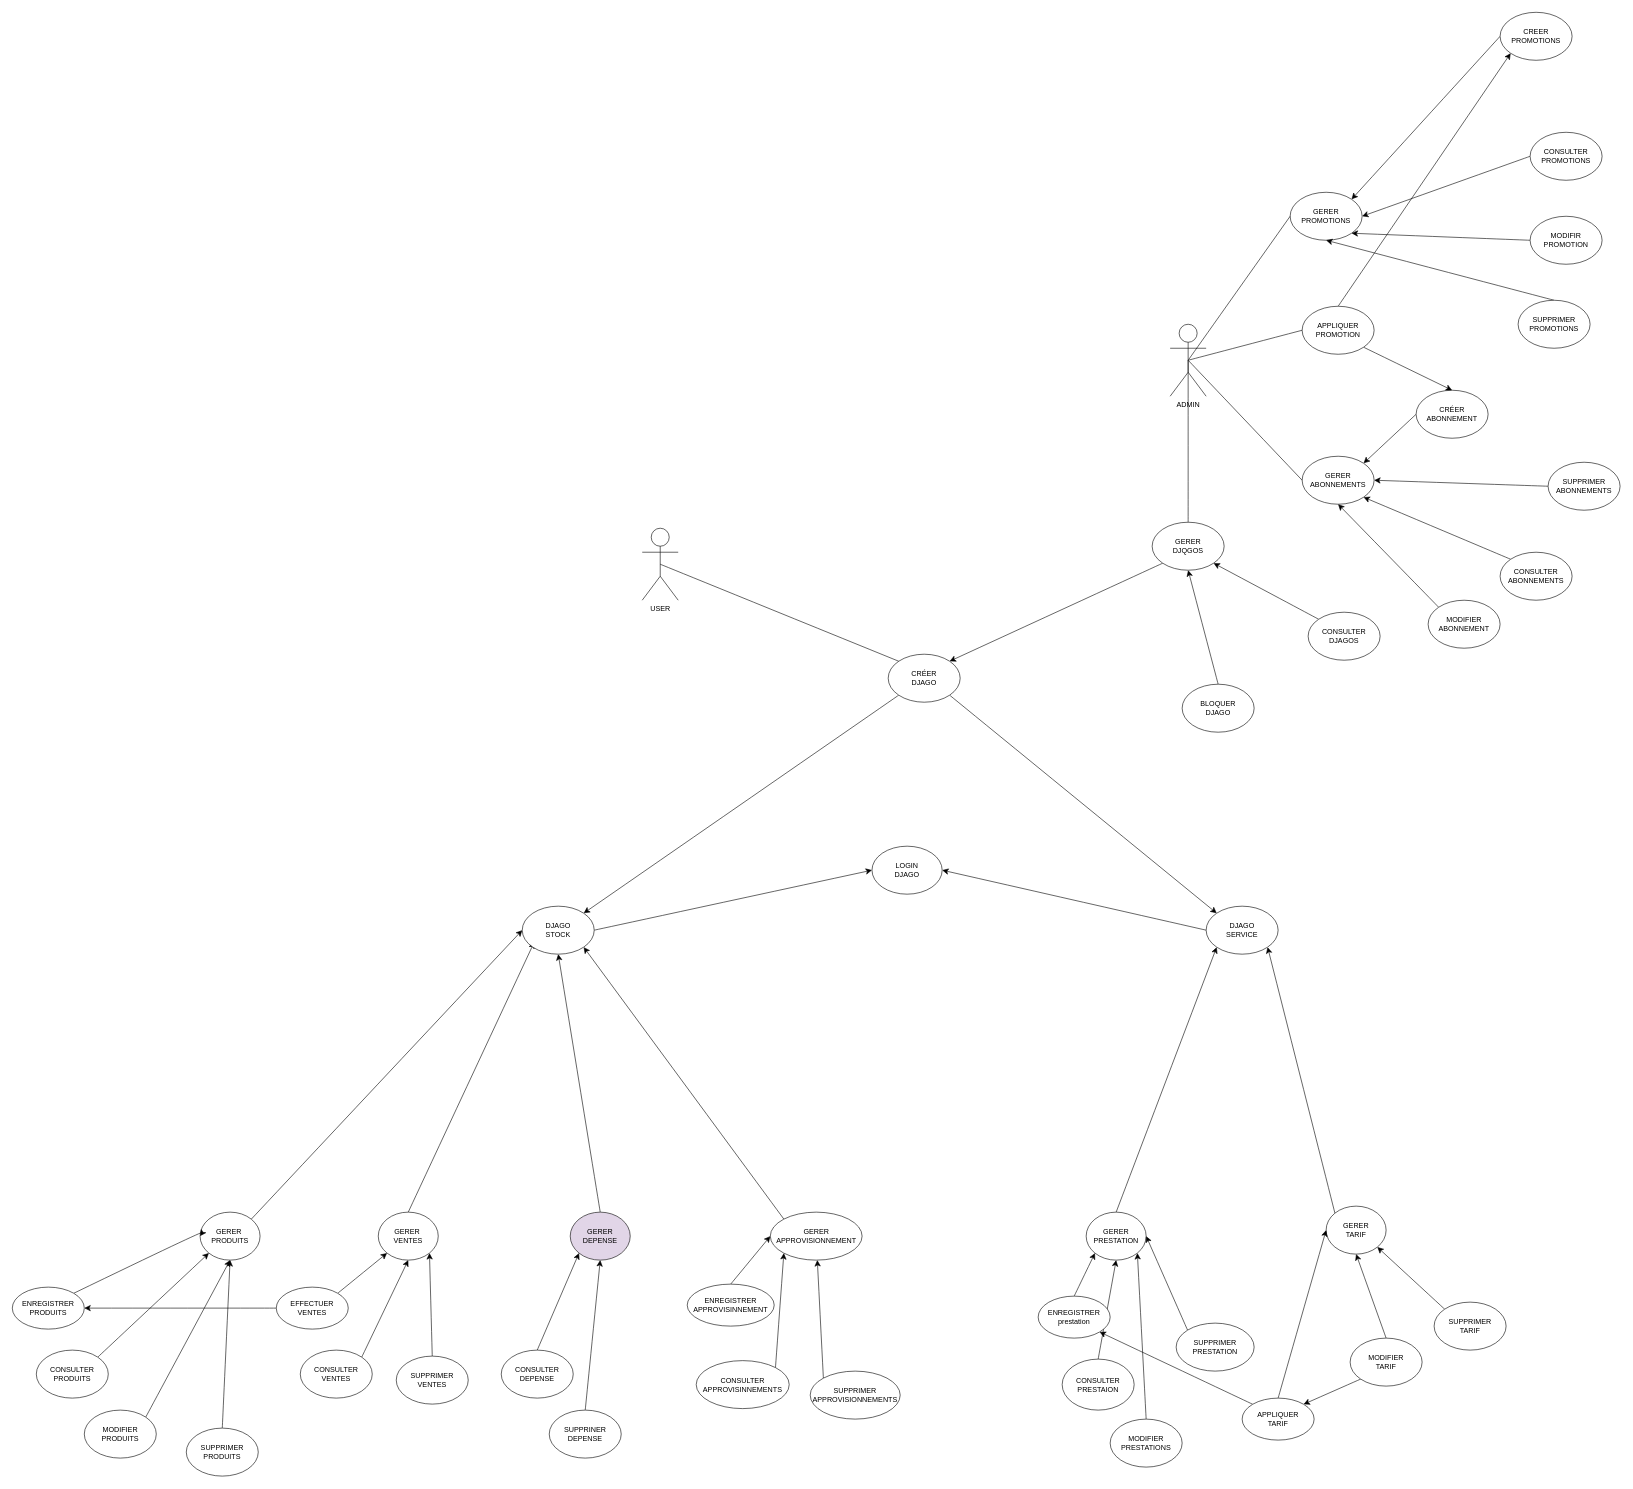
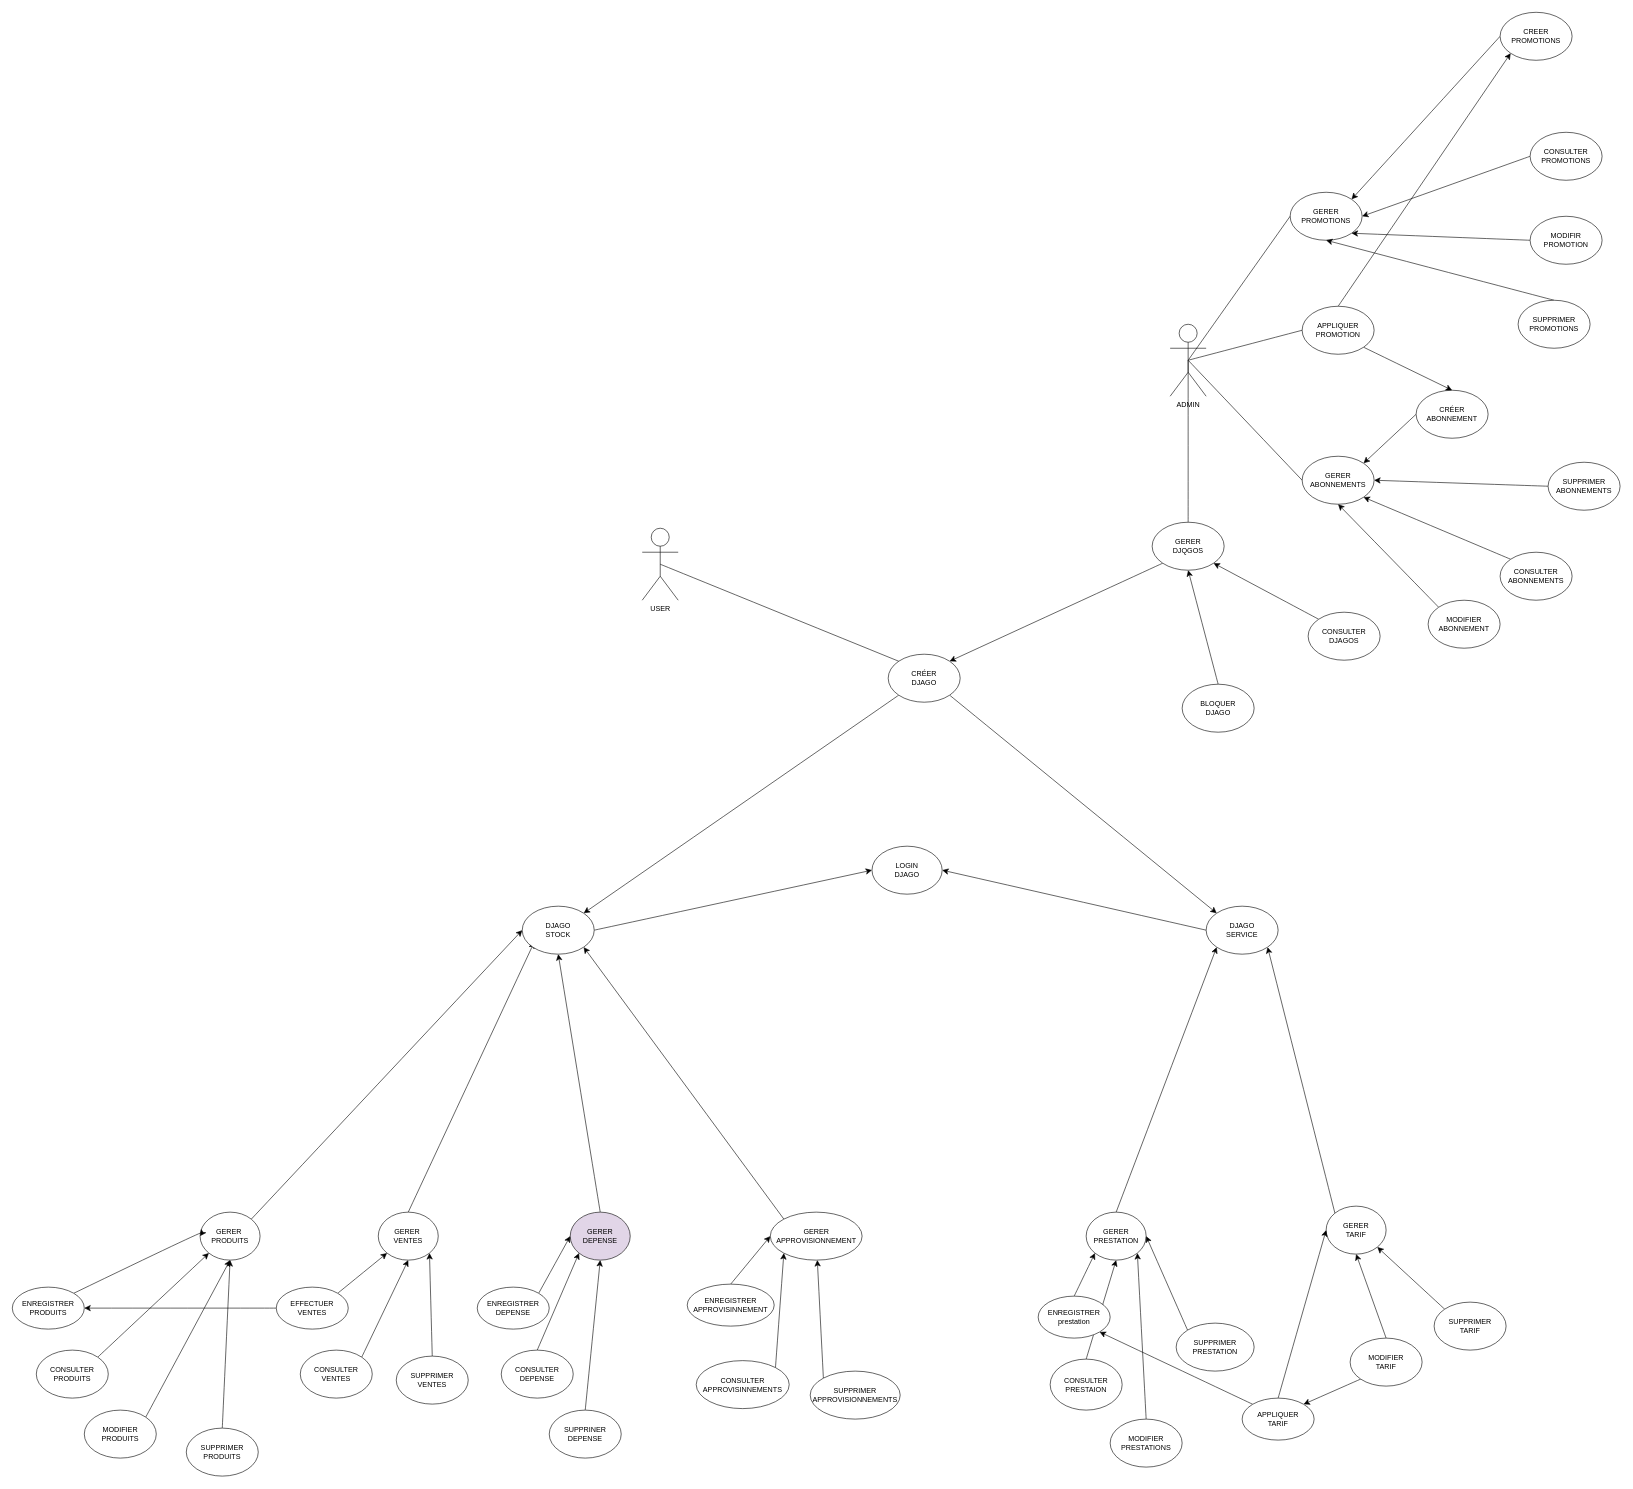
none -> (554, 1267)
none -> (513, 1308)
(1098, 1385) -> (1086, 1385)
